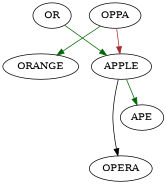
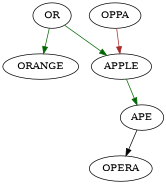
(78, 41) -> (47, 37)
(113, 114) -> (133, 140)
